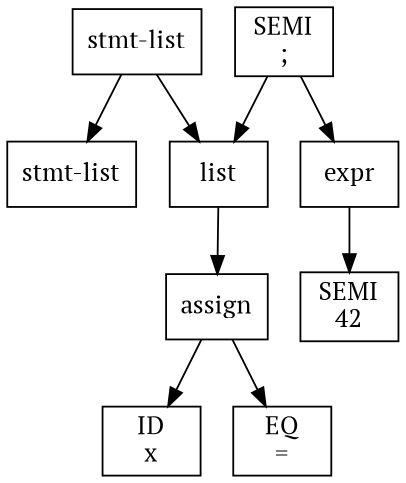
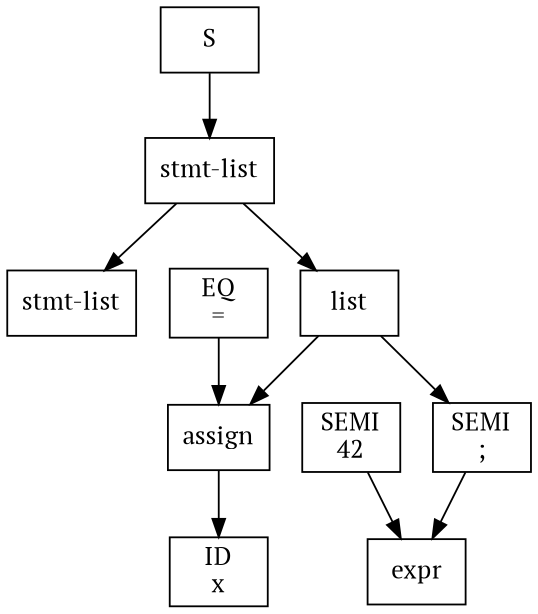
none -> (210, 40)
(255, 101) -> (408, 363)
(349, 231) -> (380, 497)
(245, 365) -> (219, 362)
